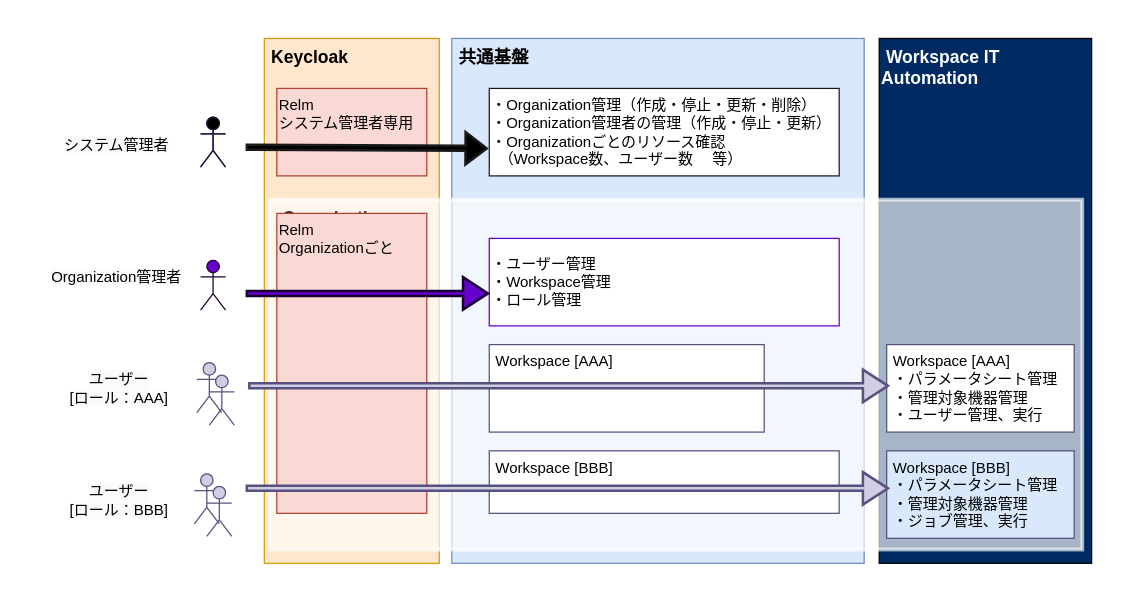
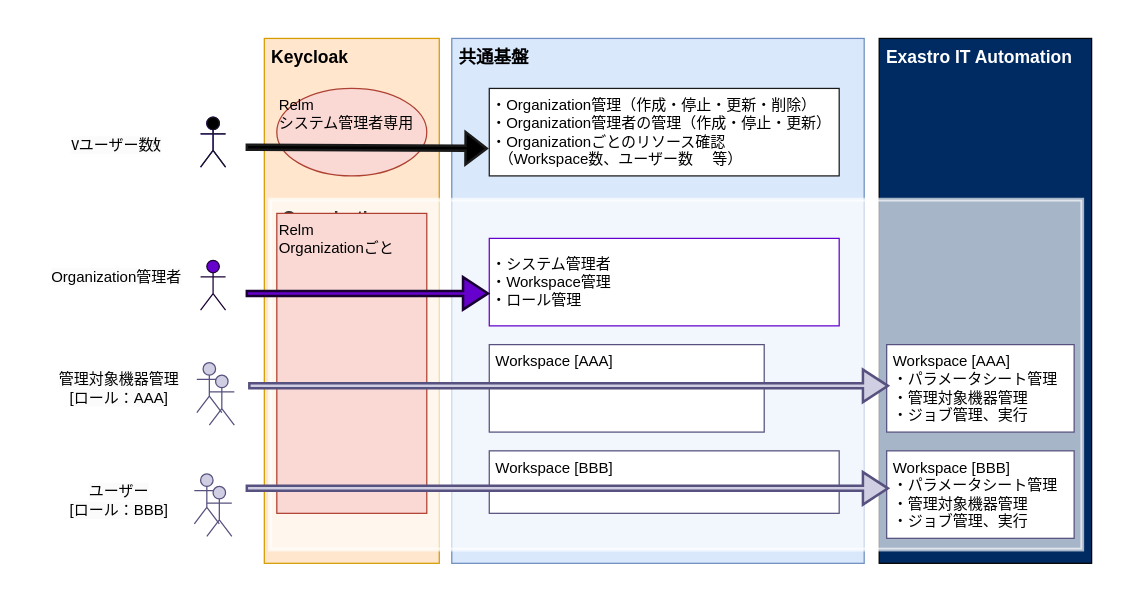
(973, 56) -> (964, 56)
(352, 132) -> (352, 132)
(117, 146) -> (117, 146)
(117, 146) -> (117, 146)
(552, 282) -> (552, 282)
(119, 388) -> (119, 388)
(972, 389) -> (972, 389)
(981, 494) -> (981, 494)
